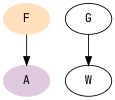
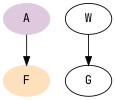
(27, 46) -> (27, 46)
(89, 46) -> (89, 46)
